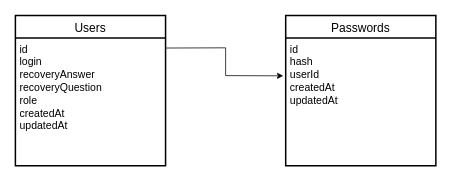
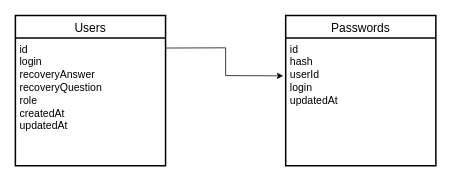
(294, 49) -> (294, 49)
